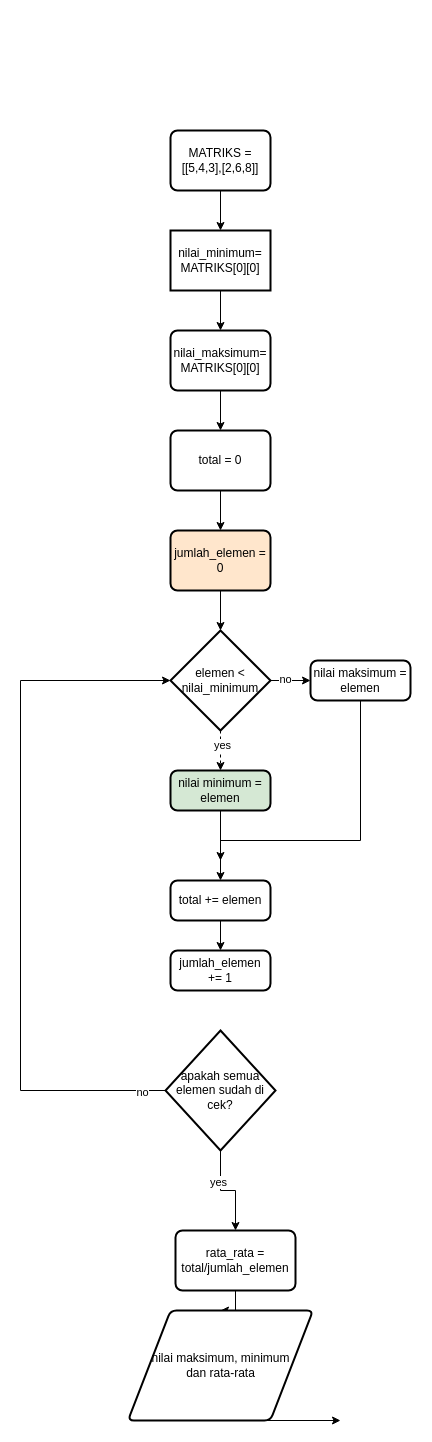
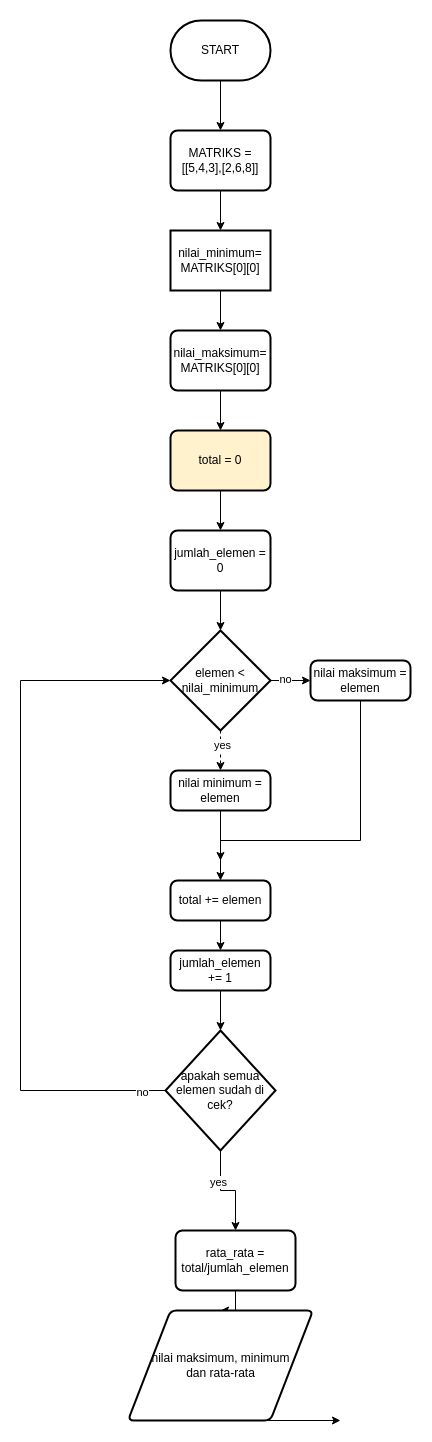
none -> (221, 51)
none -> (221, 102)
(221, 461) -> (221, 461)
(221, 561) -> (221, 561)
(221, 791) -> (221, 791)
none -> (221, 1007)
